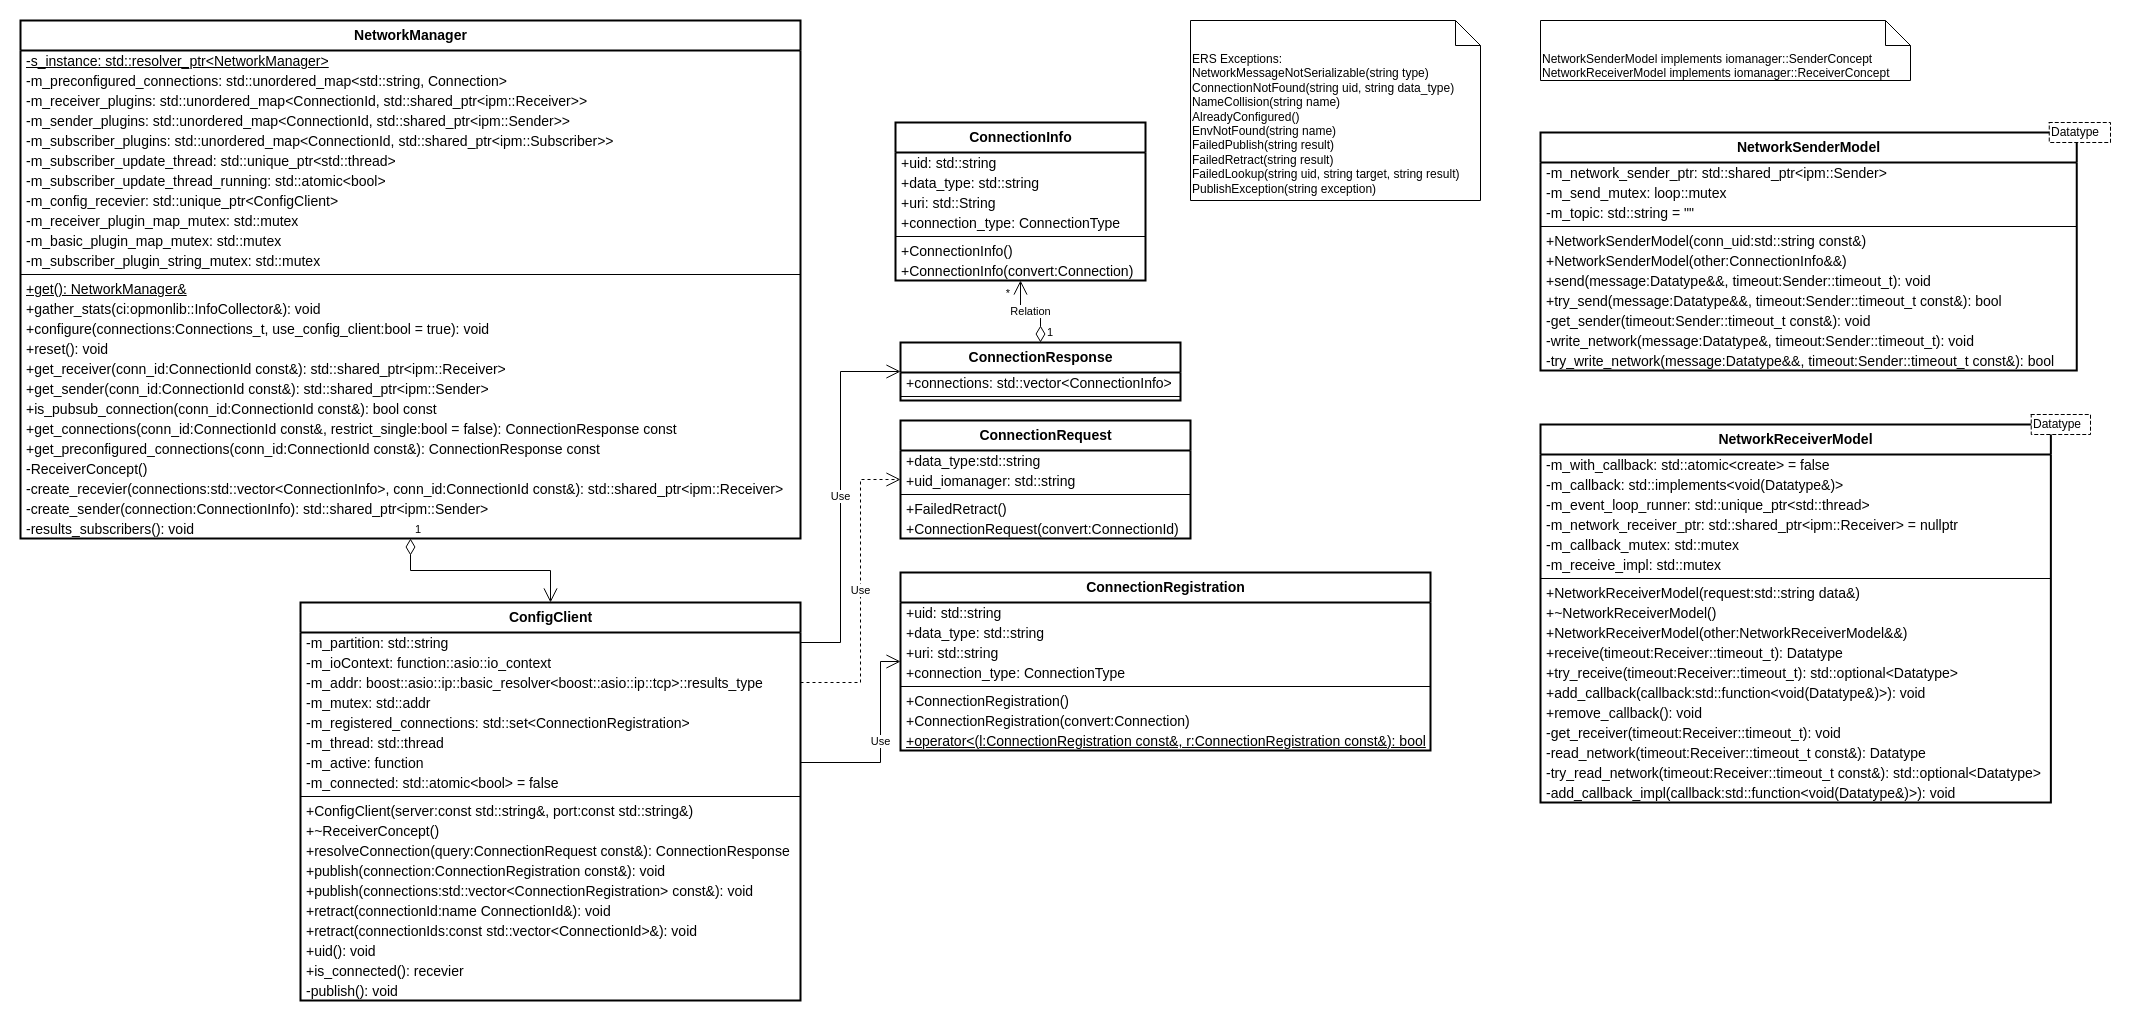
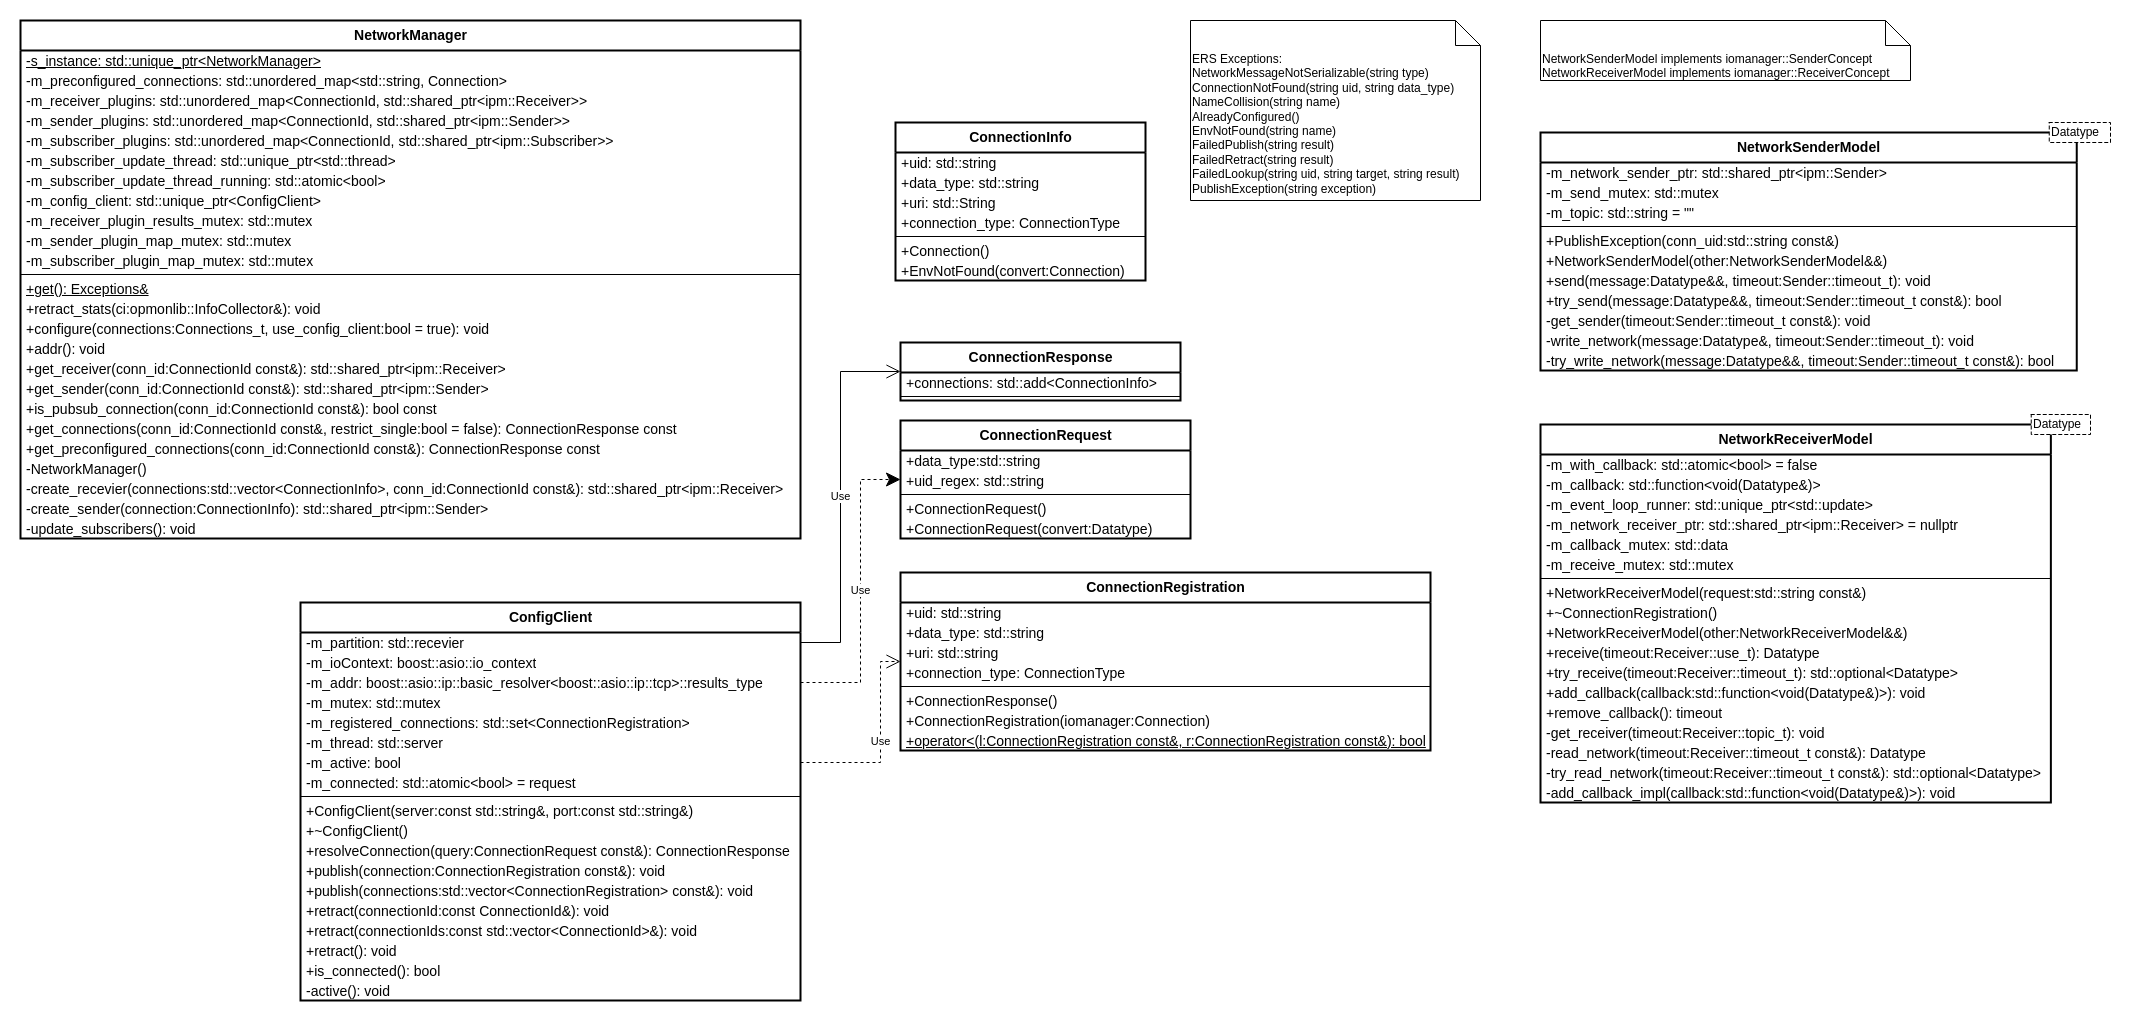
(196, 61) -> (188, 61)
(1639, 193) -> (1637, 193)
(200, 201) -> (191, 201)
(171, 221) -> (184, 221)
(159, 241) -> (165, 241)
(1722, 241) -> (1710, 241)
(966, 251) -> (951, 251)
(188, 261) -> (178, 261)
(1710, 261) -> (1725, 261)
(1033, 271) -> (1023, 271)
(113, 289) -> (96, 289)
(195, 309) -> (199, 309)
(1025, 312) -> none
(76, 349) -> (72, 349)
(1056, 383) -> (1045, 383)
(1703, 465) -> (1693, 465)
(95, 469) -> (93, 469)
(892, 480) -> (888, 480)
(1000, 481) -> (986, 481)
(1707, 485) -> (1701, 485)
(1728, 505) -> (1728, 505)
(966, 509) -> (983, 509)
(127, 529) -> (125, 529)
(1058, 529) -> (1044, 529)
(1649, 545) -> (1645, 545)
(1640, 565) -> (1647, 565)
(487, 571) -> none
(1722, 593) -> (1726, 593)
(1637, 613) -> (1643, 613)
(392, 643) -> (400, 643)
(1714, 653) -> (1701, 653)
(445, 663) -> (435, 663)
(999, 701) -> (987, 701)
(374, 703) -> (378, 703)
(1631, 713) -> (1643, 713)
(1066, 721) -> (1072, 721)
(1716, 733) -> (1709, 733)
(385, 743) -> (385, 743)
(374, 763) -> (358, 763)
(850, 763) -> (850, 763)
(443, 783) -> (453, 783)
(379, 831) -> (364, 831)
(478, 911) -> (482, 911)
(346, 951) -> (364, 951)
(397, 971) -> (382, 971)
(360, 991) -> (358, 991)
